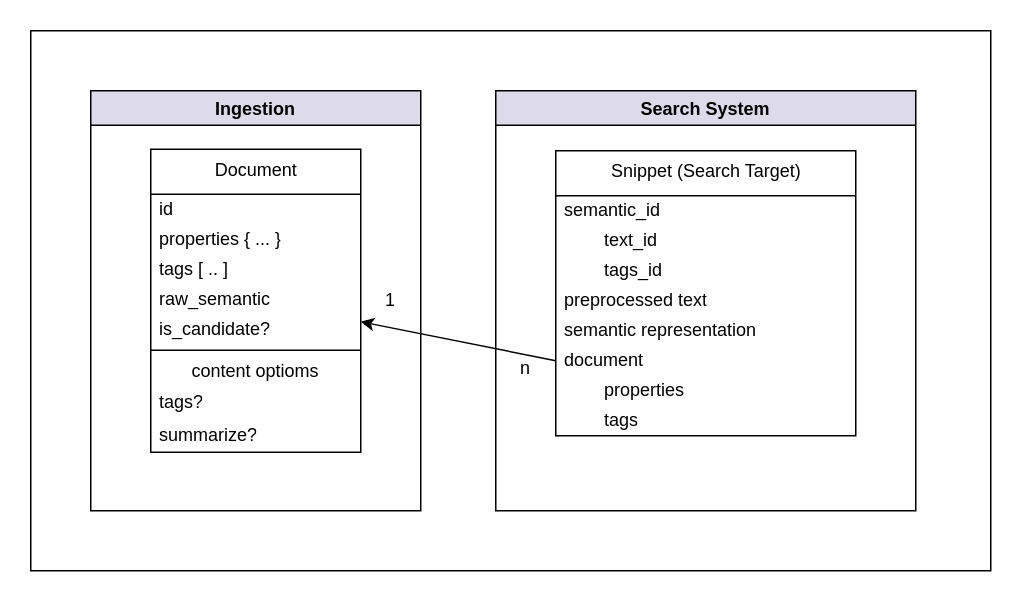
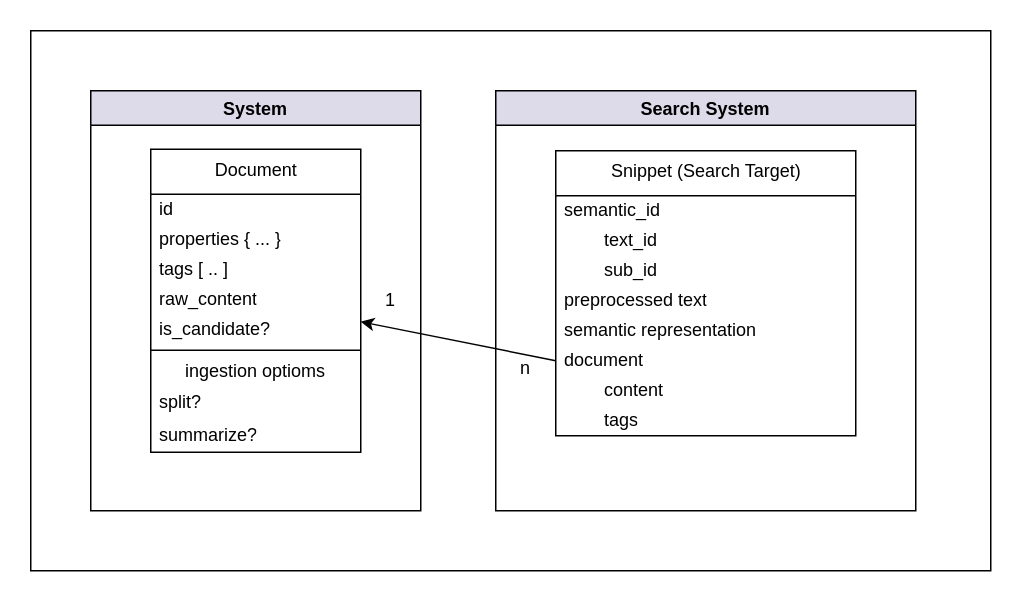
(255, 109) -> (255, 109)
(598, 271) -> (593, 271)
(218, 299) -> (215, 299)
(256, 371) -> (256, 371)
(613, 391) -> (600, 391)
(185, 403) -> (185, 403)
